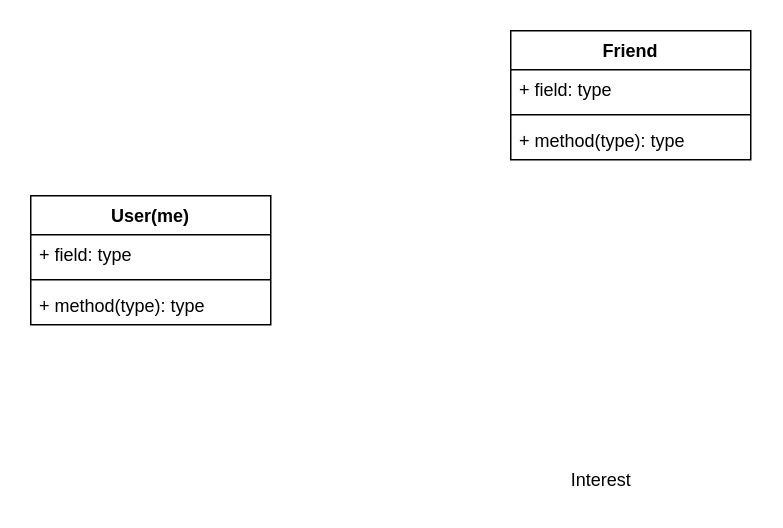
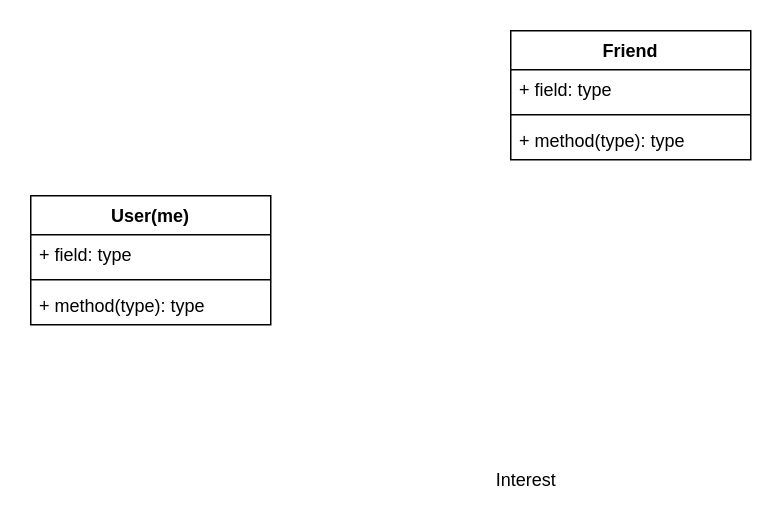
(601, 481) -> (526, 481)
